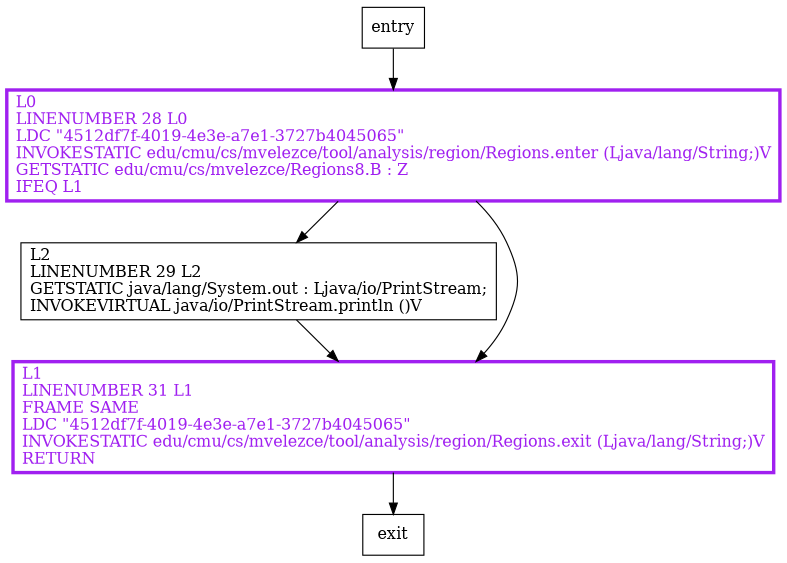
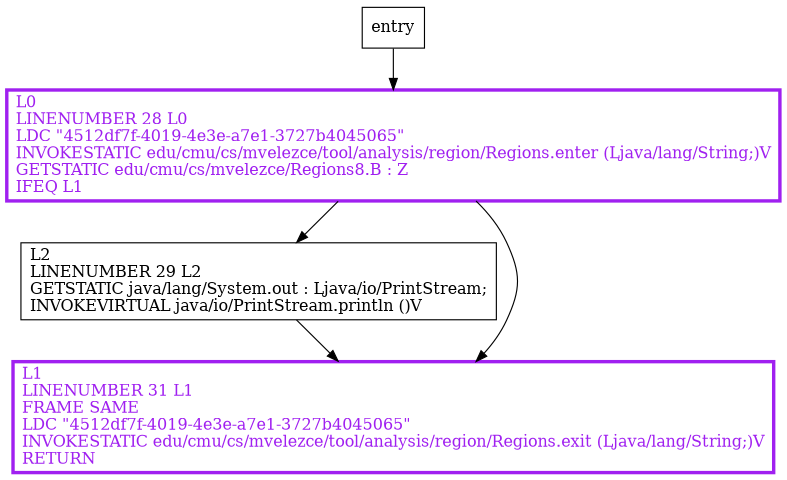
(393, 535) -> none
